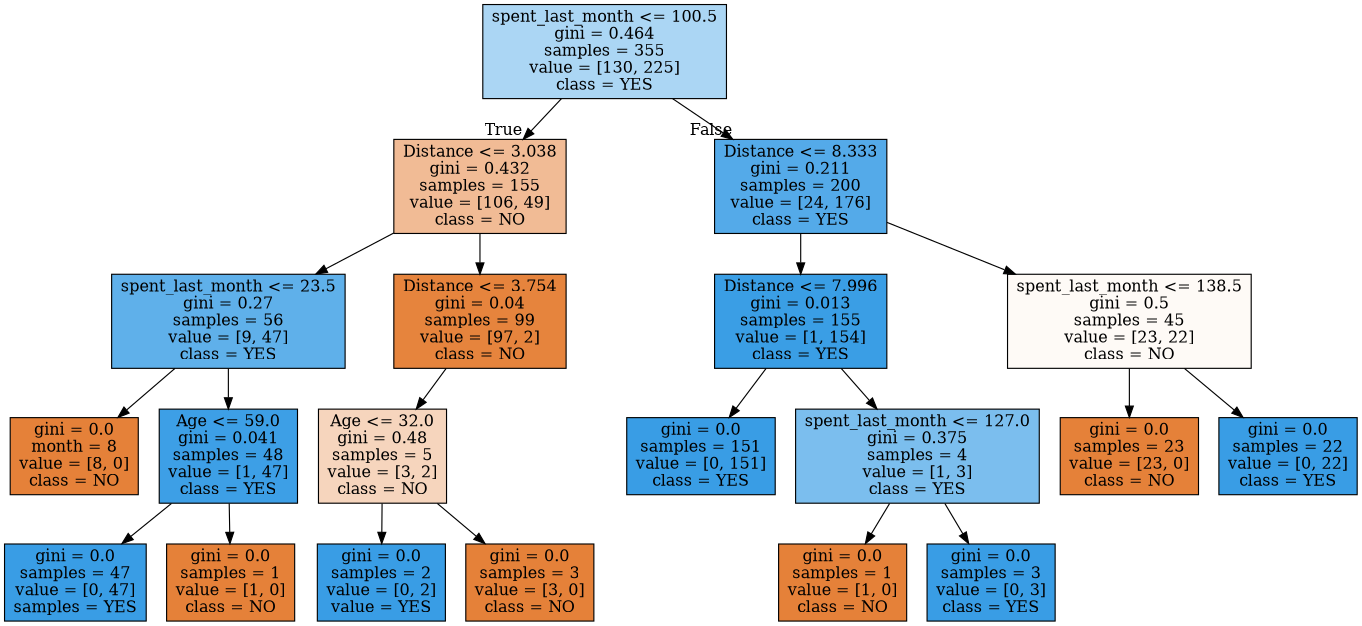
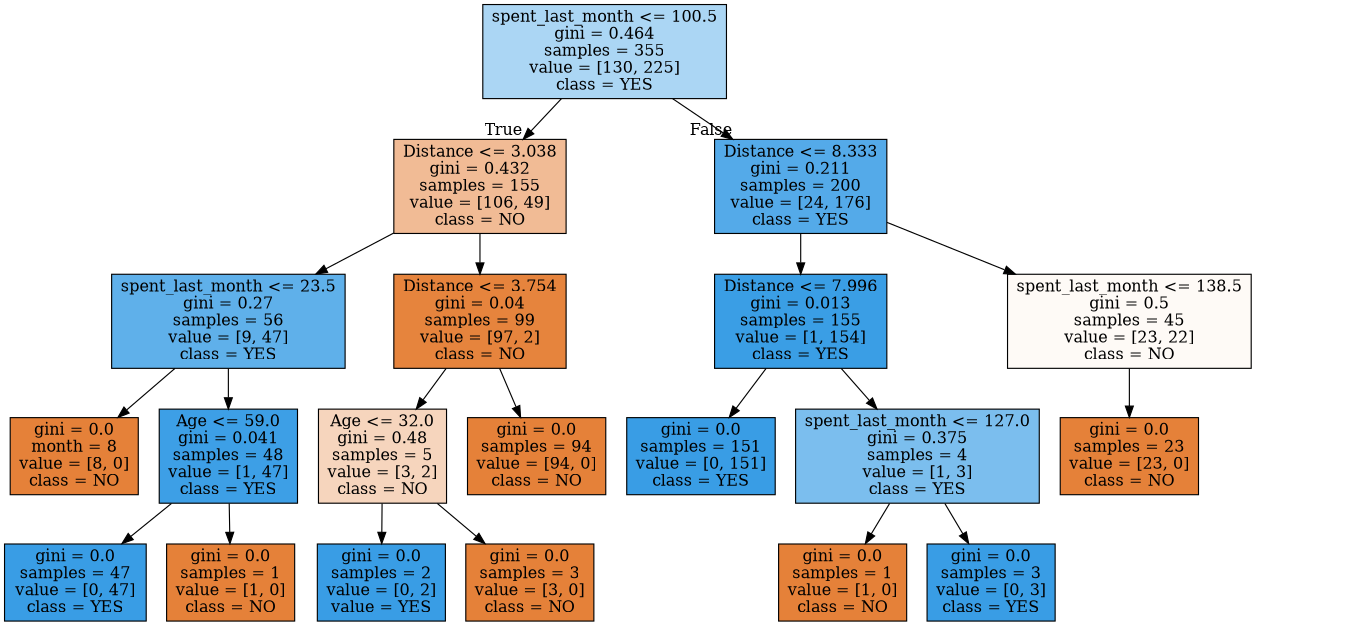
none -> (537, 456)
(1288, 456) -> none
(75, 583) -> (75, 583)
